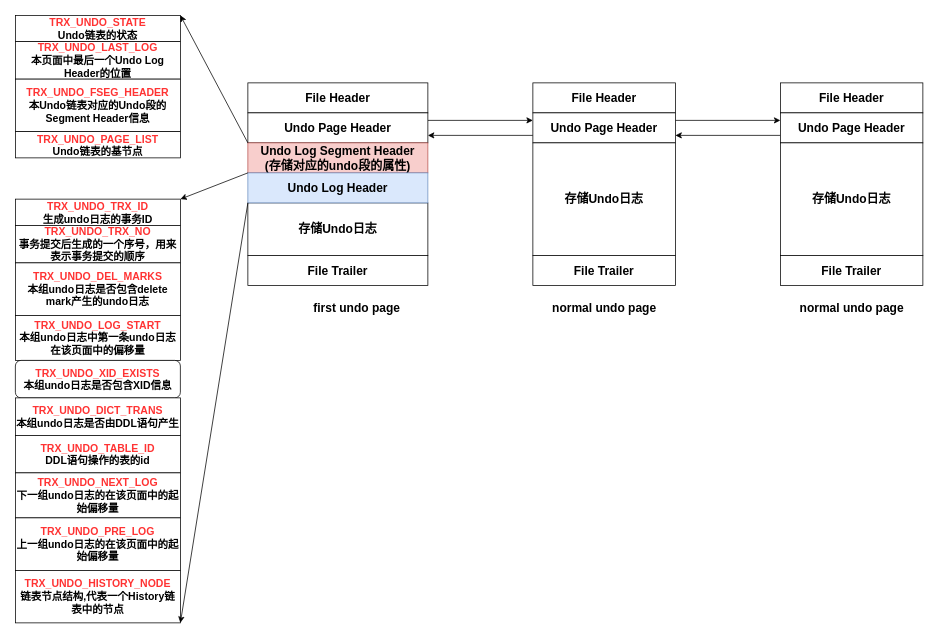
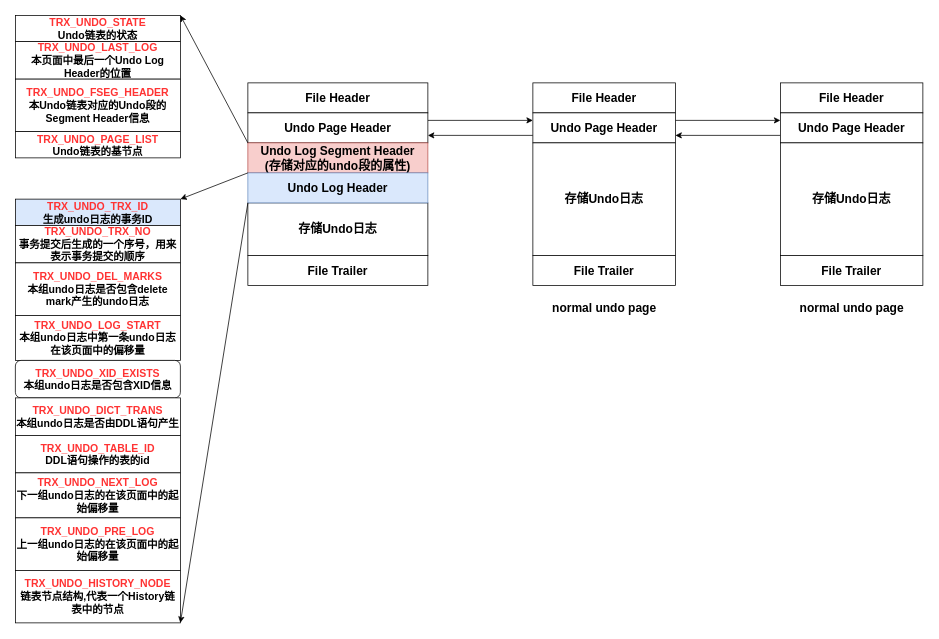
(98, 212) -> (98, 212)
(357, 308) -> none
